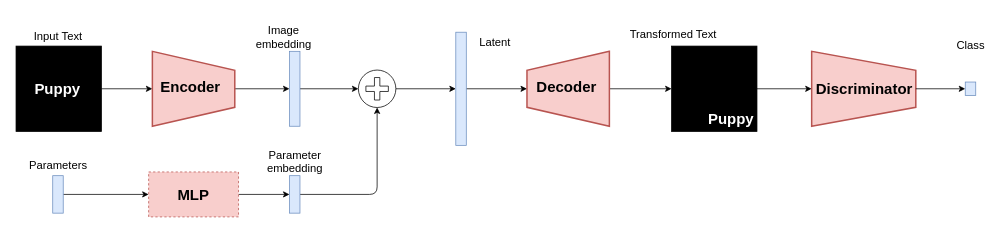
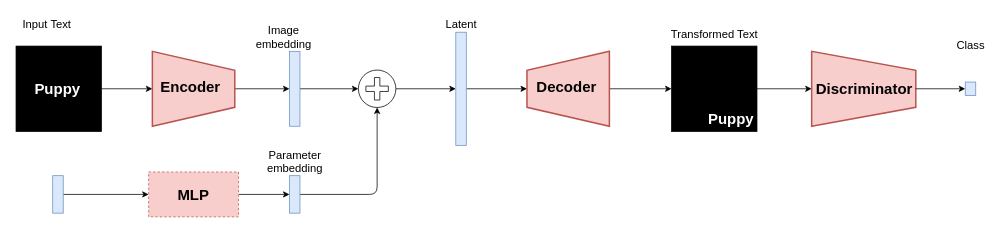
(673, 34) -> (714, 34)
(57, 35) -> (46, 24)
(495, 42) -> (461, 23)
(57, 165) -> none
